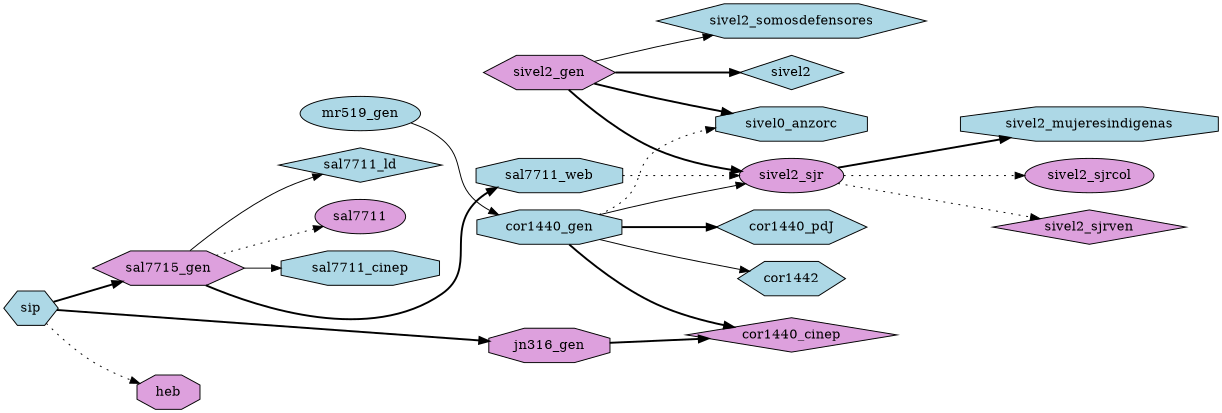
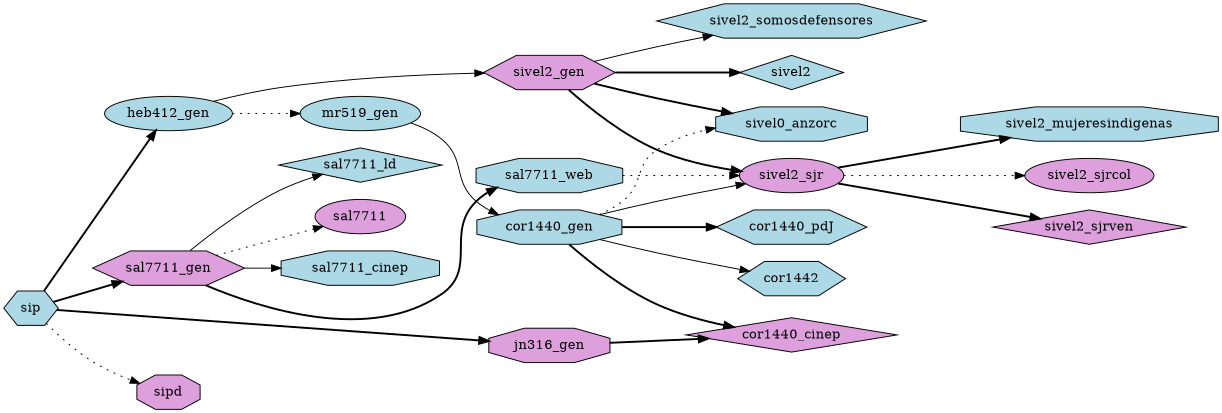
none -> (168, 114)
(934, 200) -> (934, 200)
(168, 268) -> (168, 268)
(168, 392) -> (168, 392)
